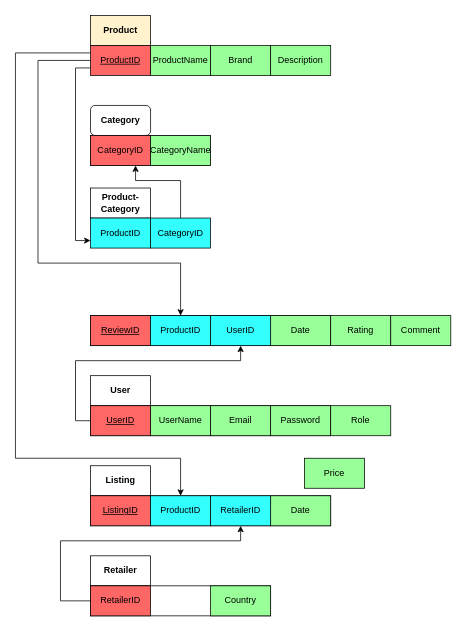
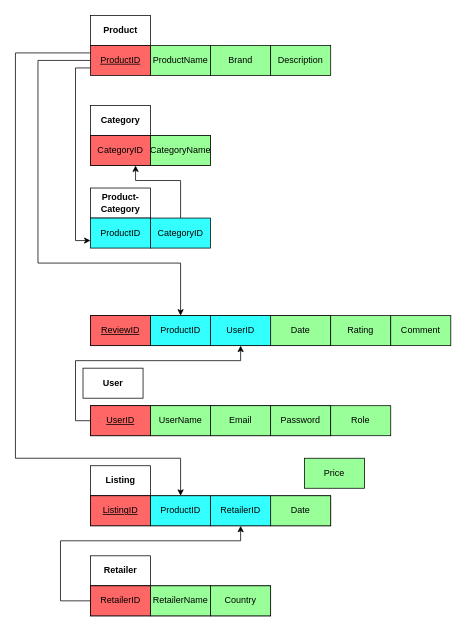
(120, 30) -> (120, 30)
(120, 120) -> (120, 120)
(120, 390) -> (113, 383)
none -> (180, 600)
